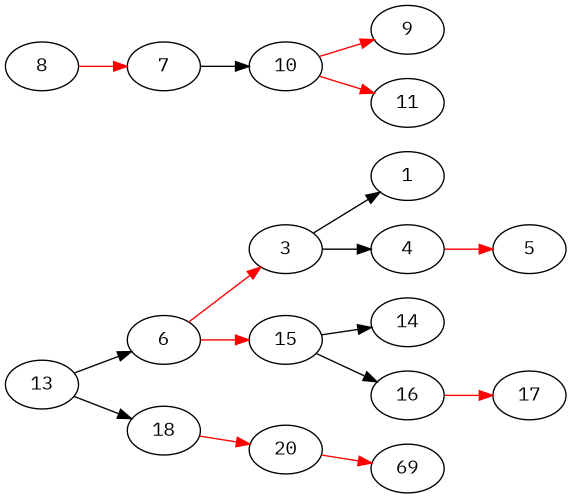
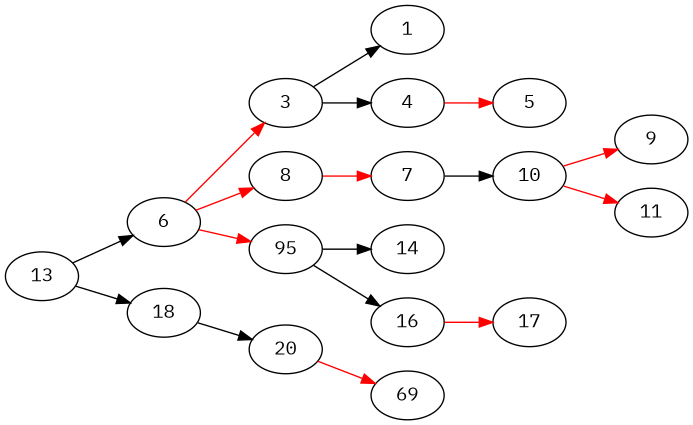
none -> (218, 202)
(286, 340) -> (286, 249)
(218, 439) -> (218, 329)
